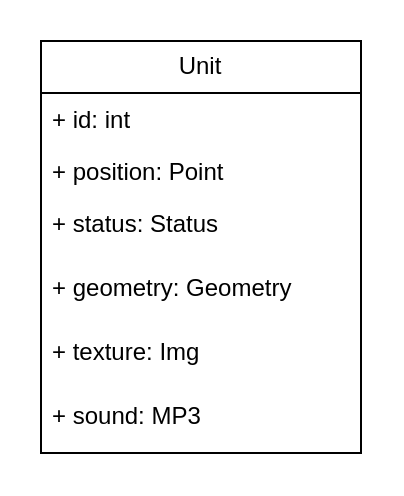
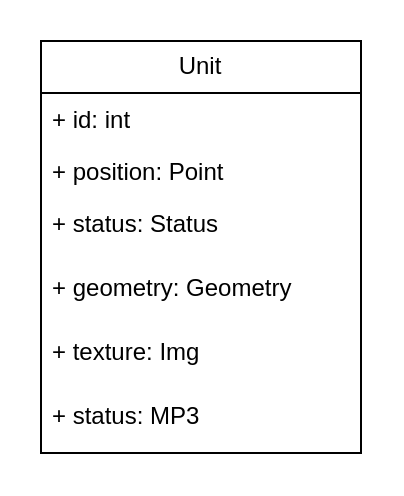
(124, 417) -> (131, 417)
